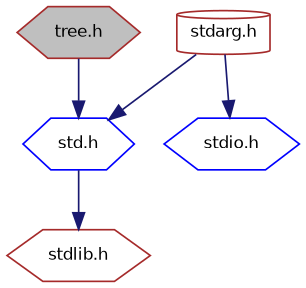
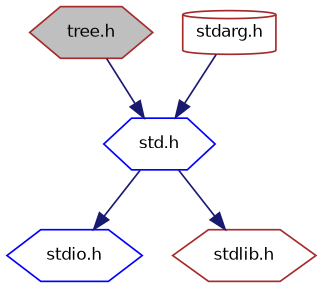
(227, 78) -> (122, 193)
